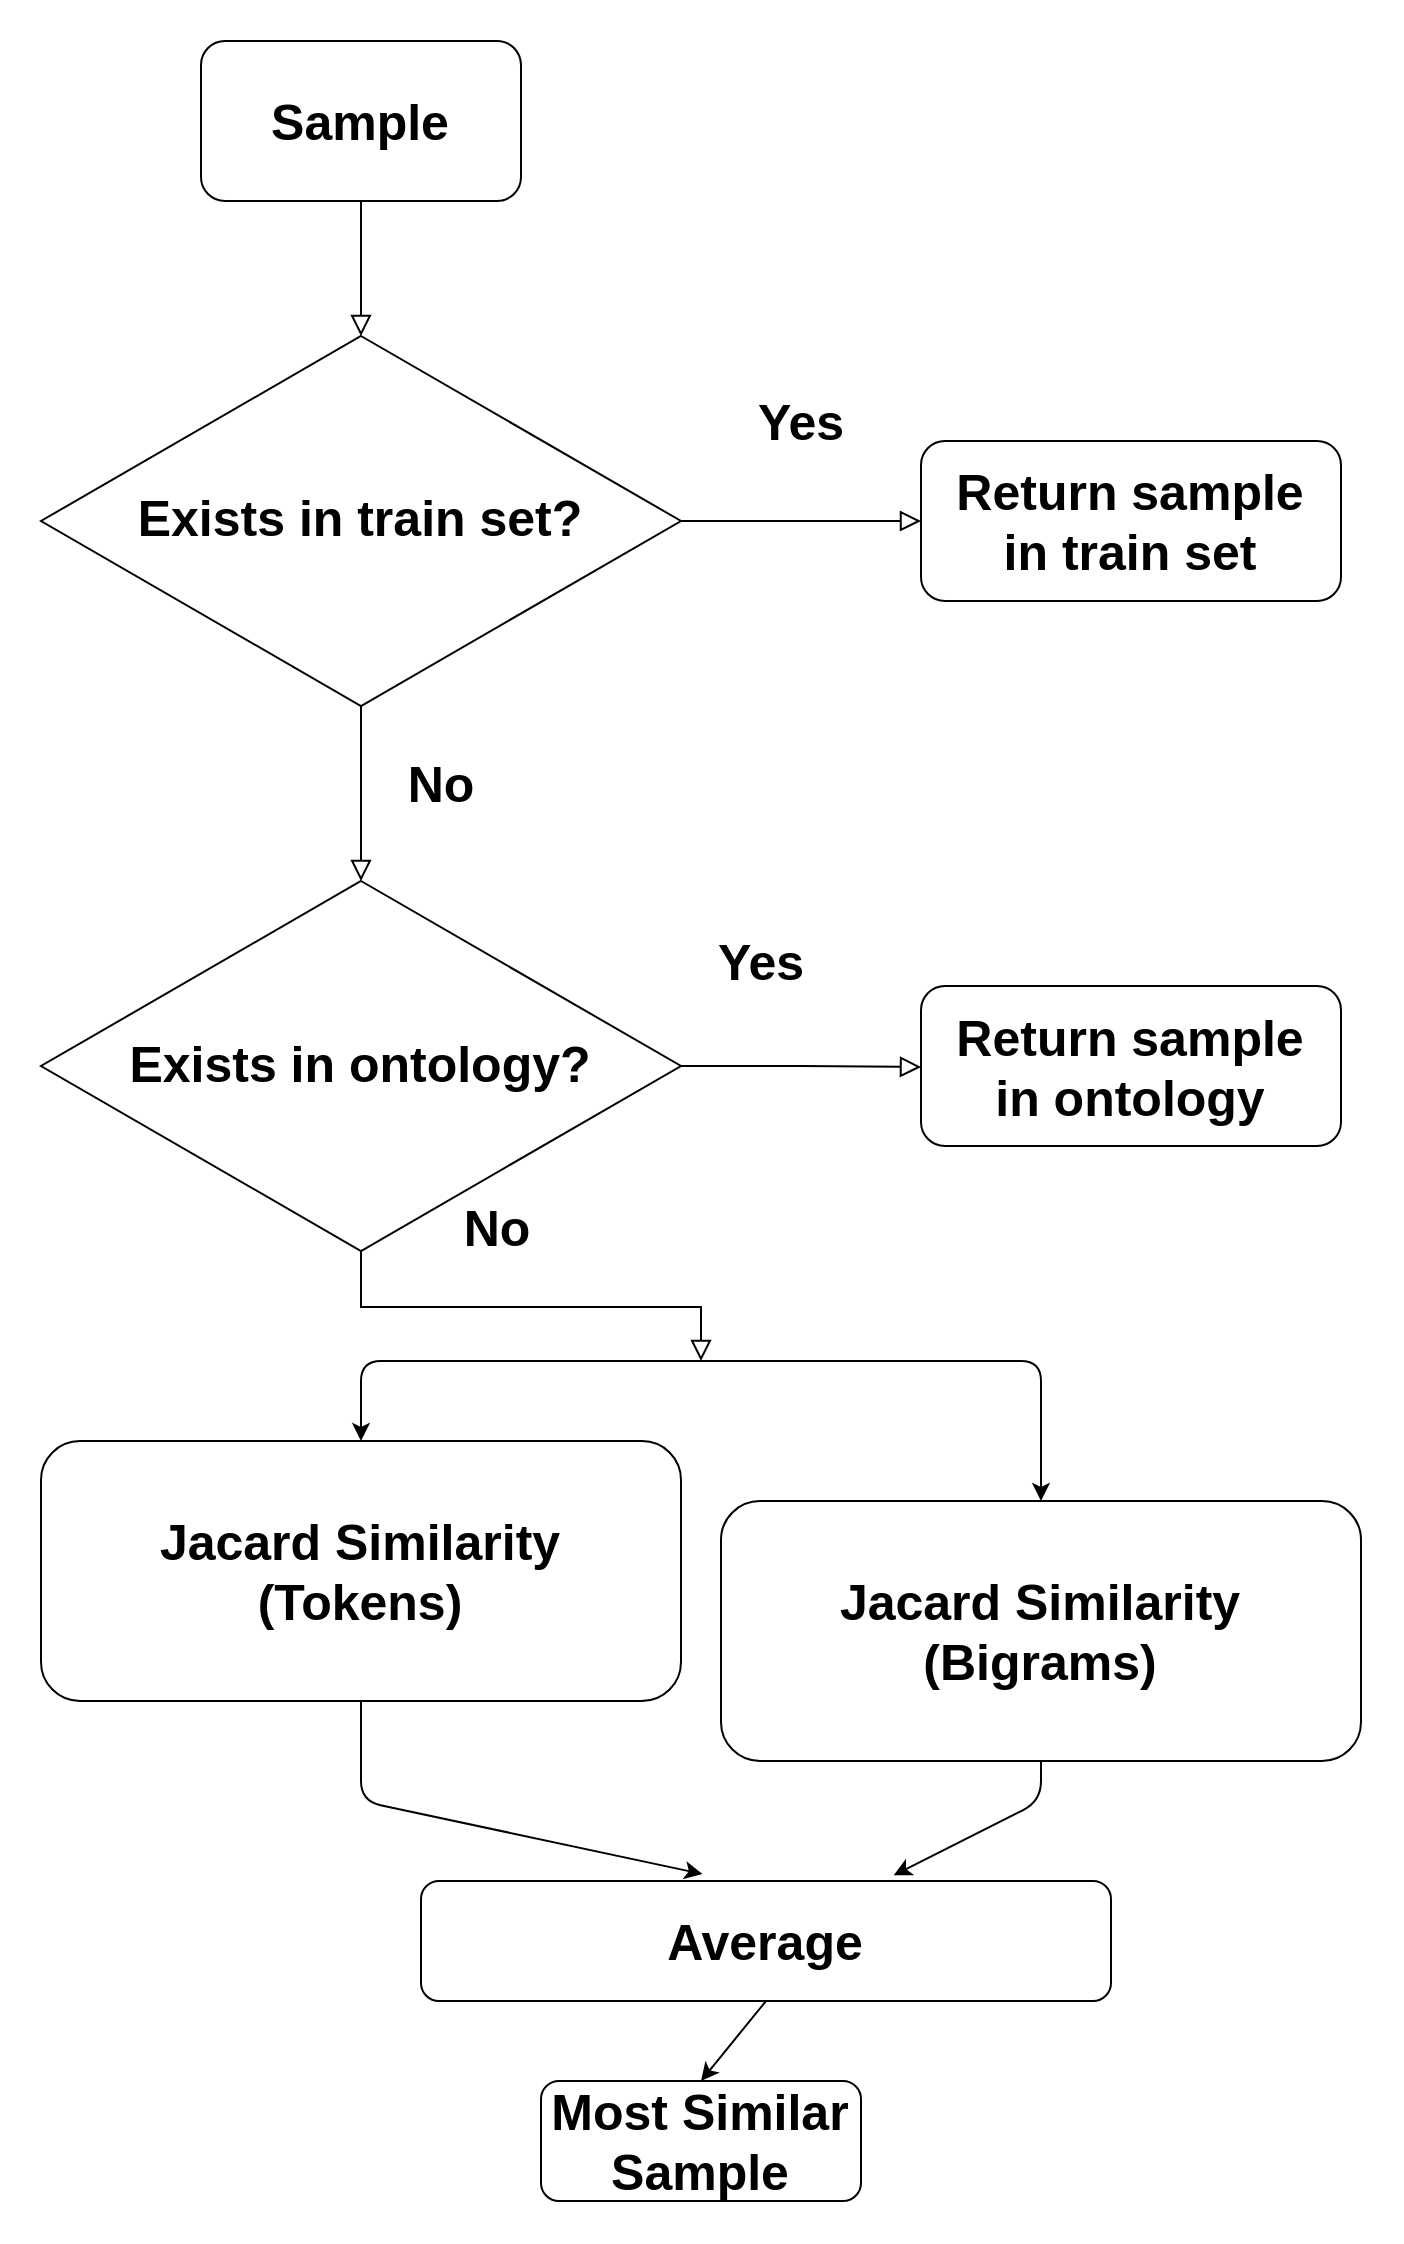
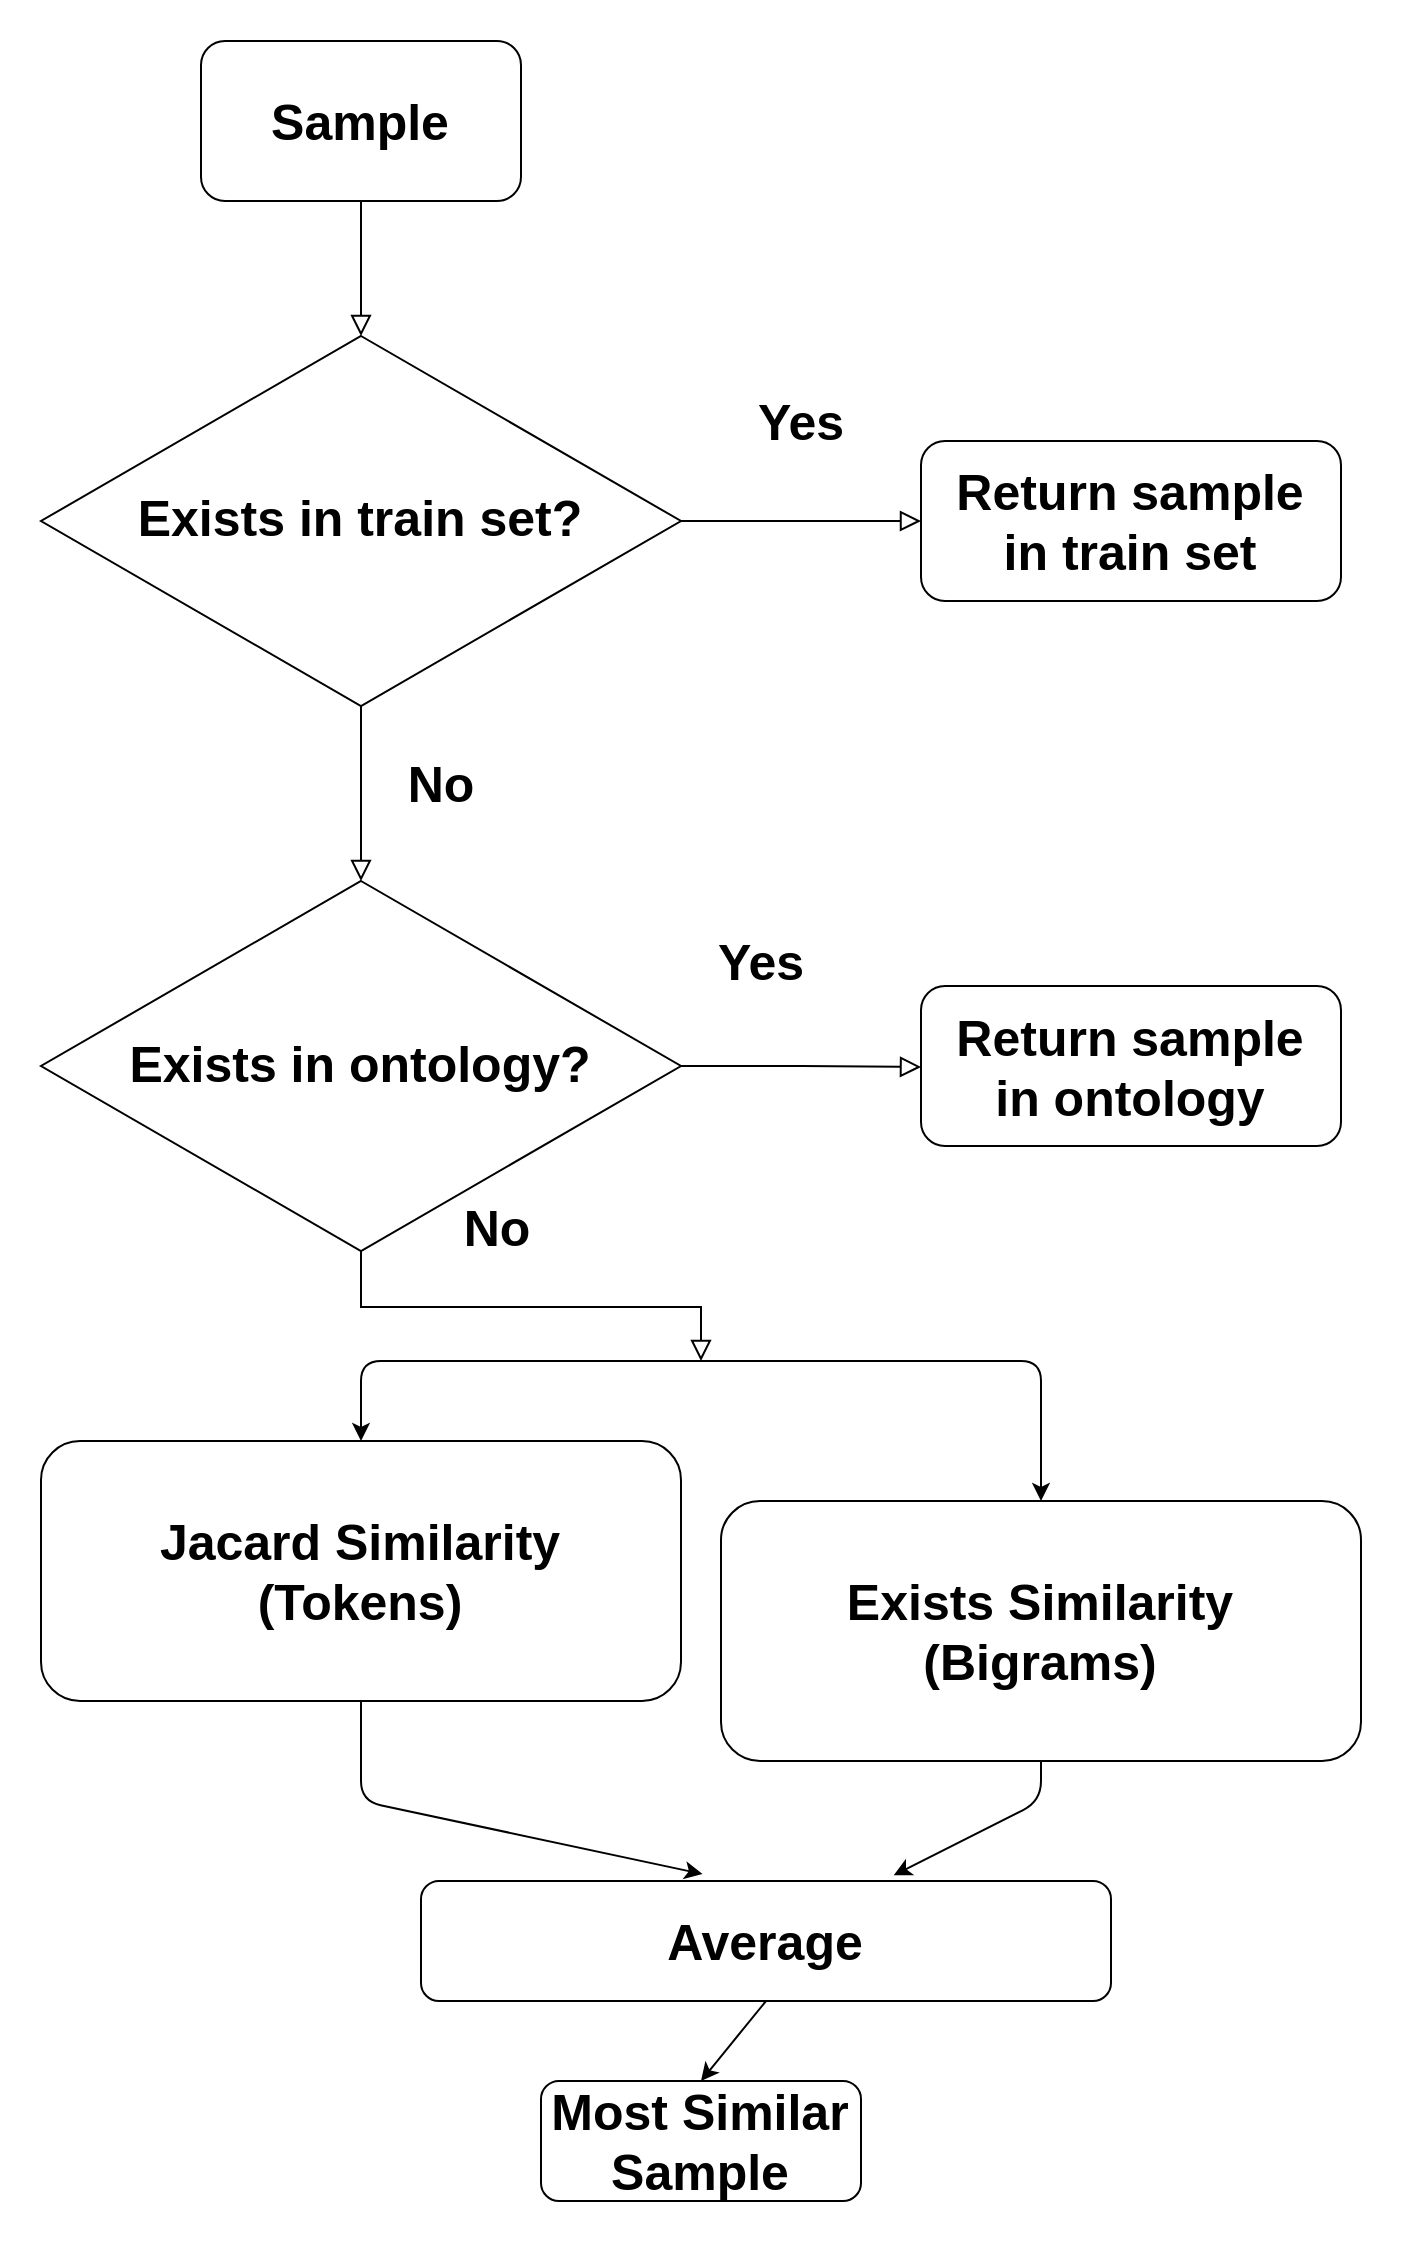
(1041, 1631) -> (1041, 1631)
